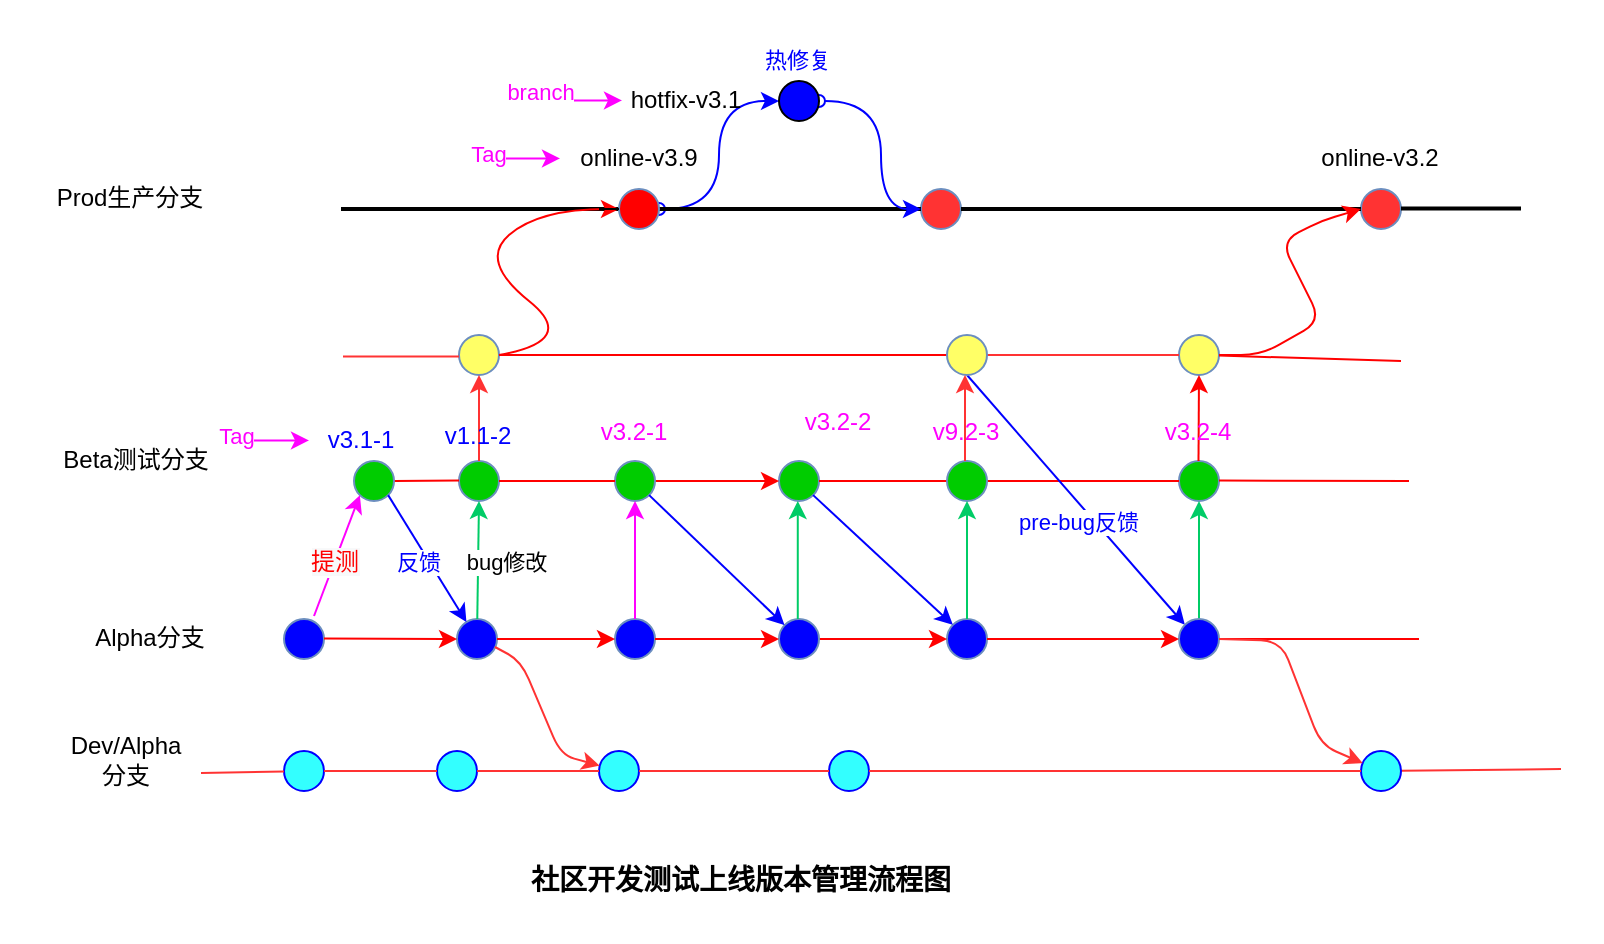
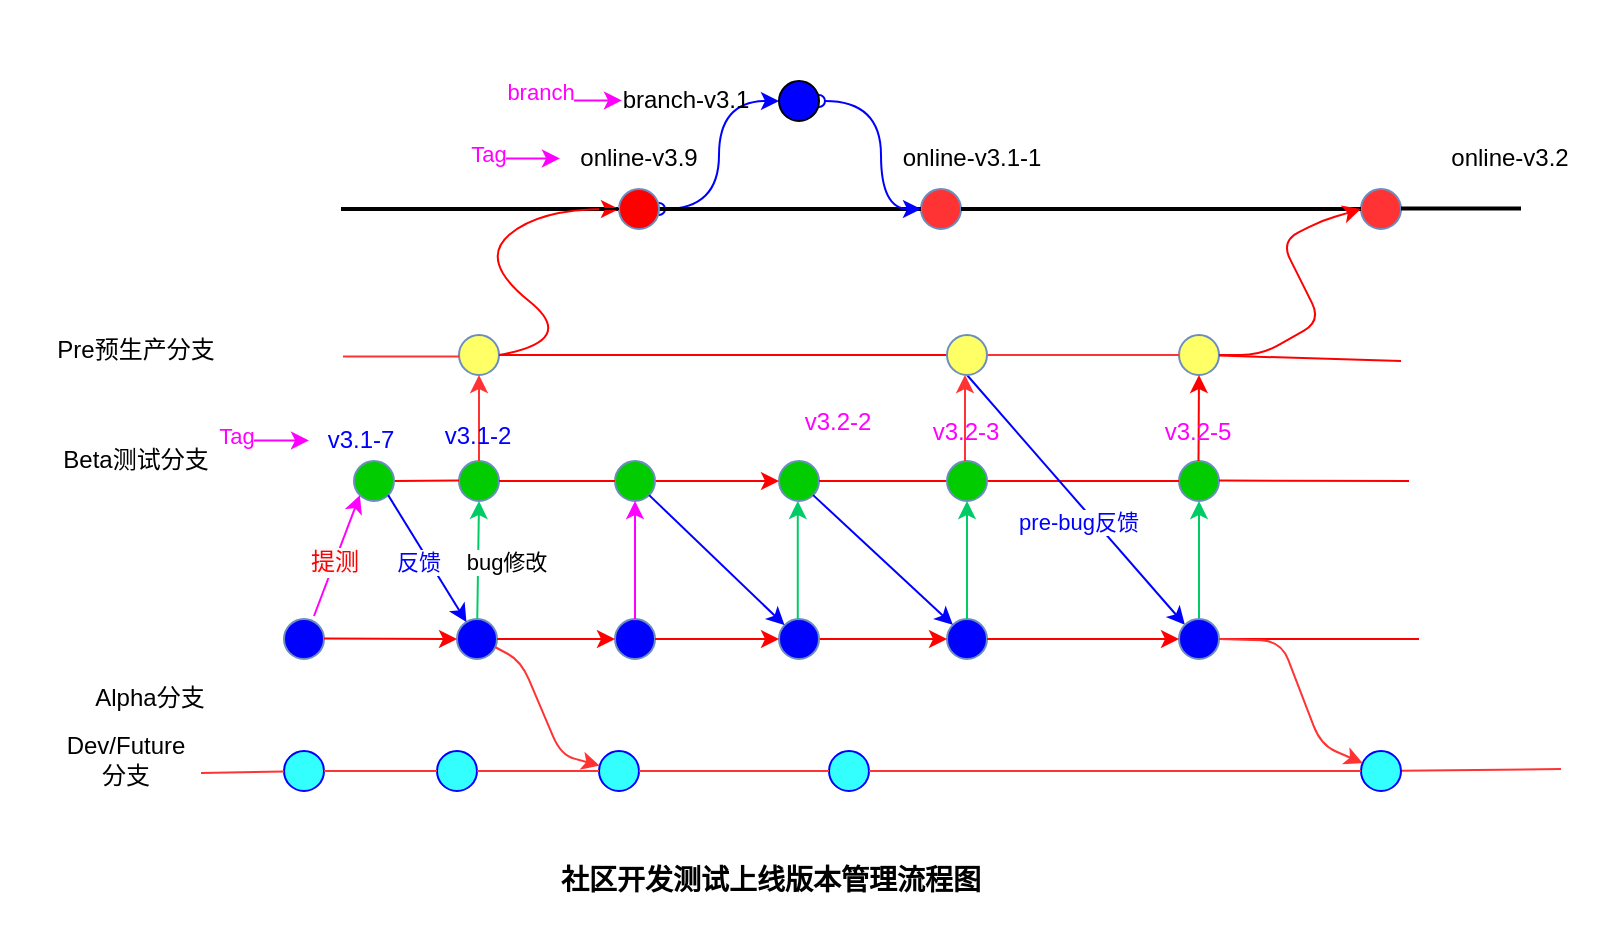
(799, 61) -> none
(687, 101) -> (687, 101)
none -> (973, 159)
(1381, 159) -> (1511, 159)
(131, 199) -> none
none -> (136, 351)
(635, 433) -> none
(967, 433) -> (967, 433)
(1199, 433) -> (1199, 433)
(479, 437) -> (479, 437)
(362, 441) -> (362, 441)
(151, 639) -> (151, 699)
(127, 761) -> (127, 761)
(742, 881) -> (772, 881)
